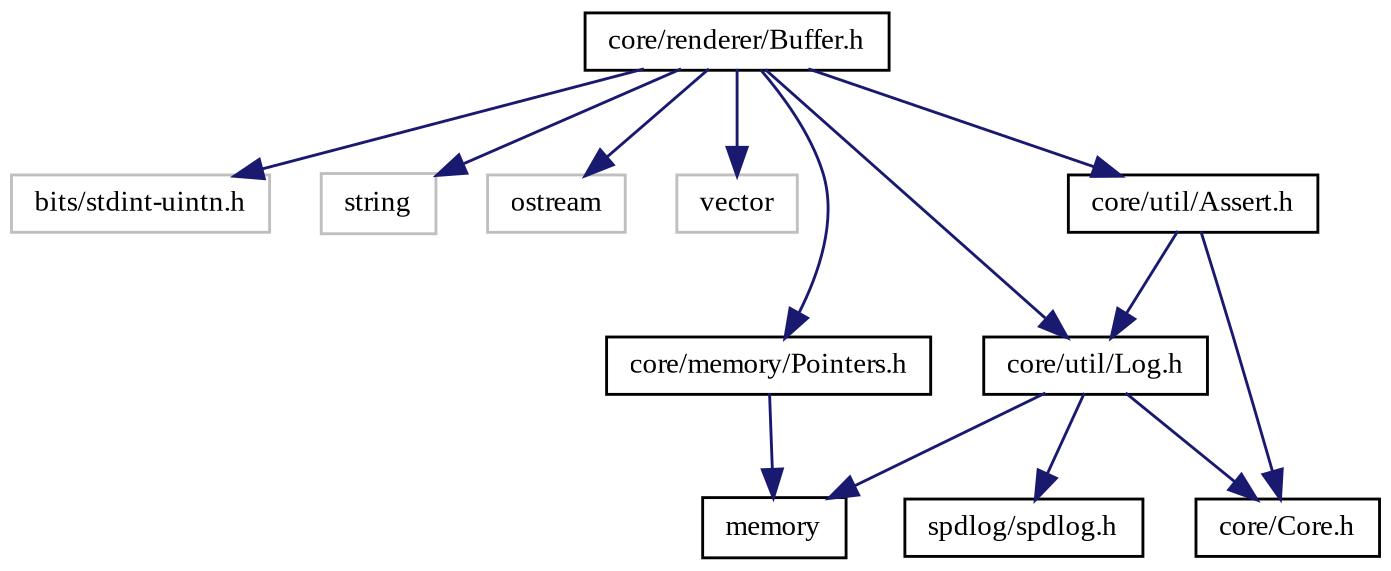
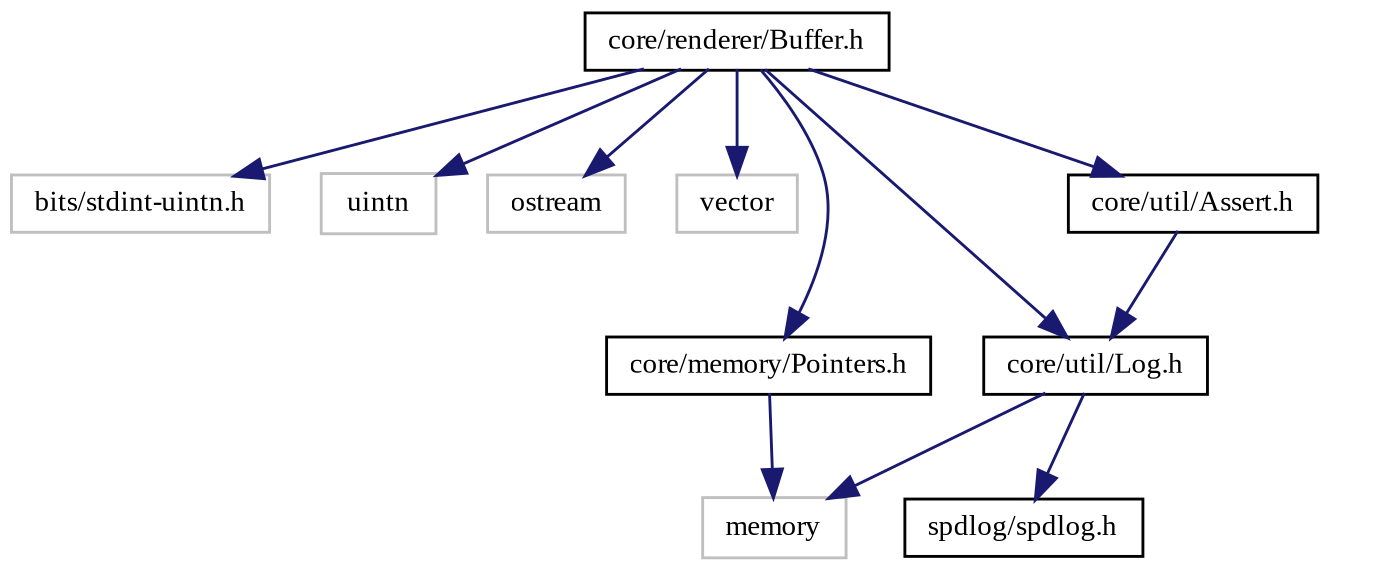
(379, 204) -> (379, 204)
(774, 528) -> (774, 528)
(1288, 528) -> none
